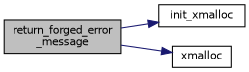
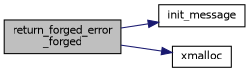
(202, 16) -> (202, 16)
(63, 37) -> (63, 37)
